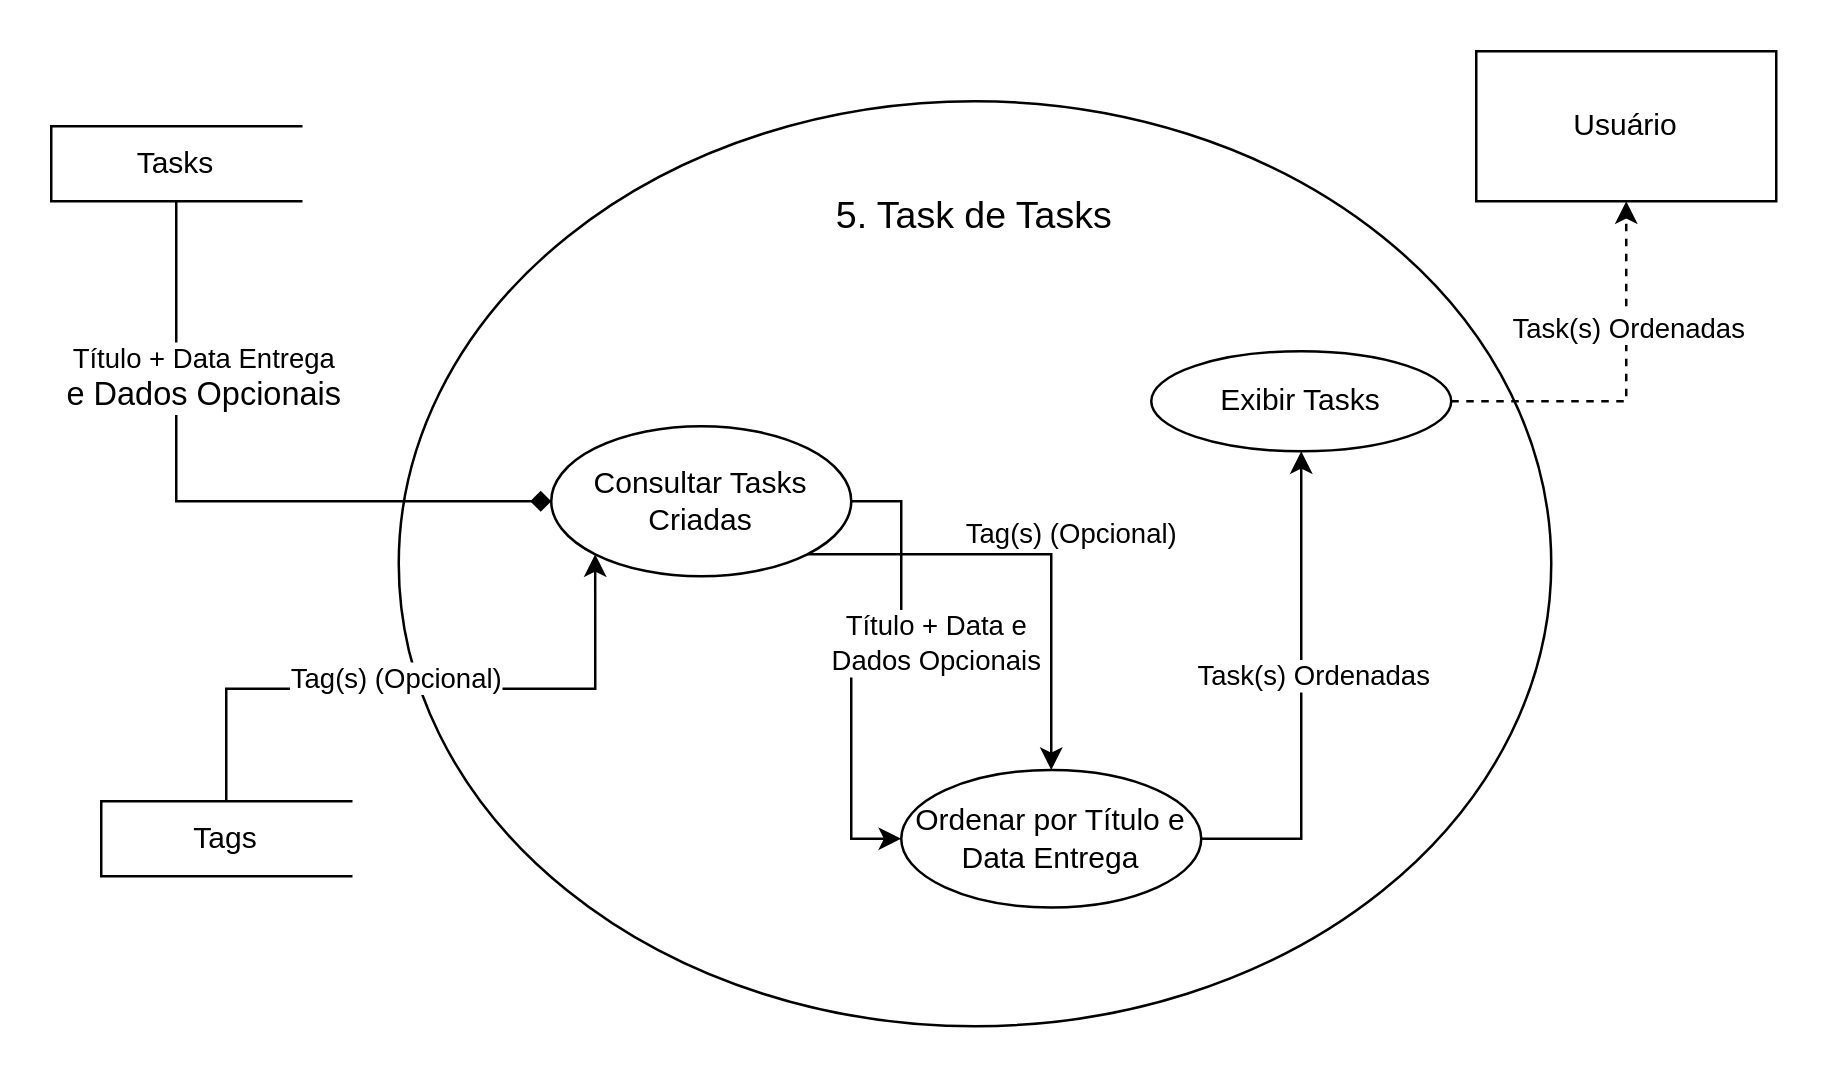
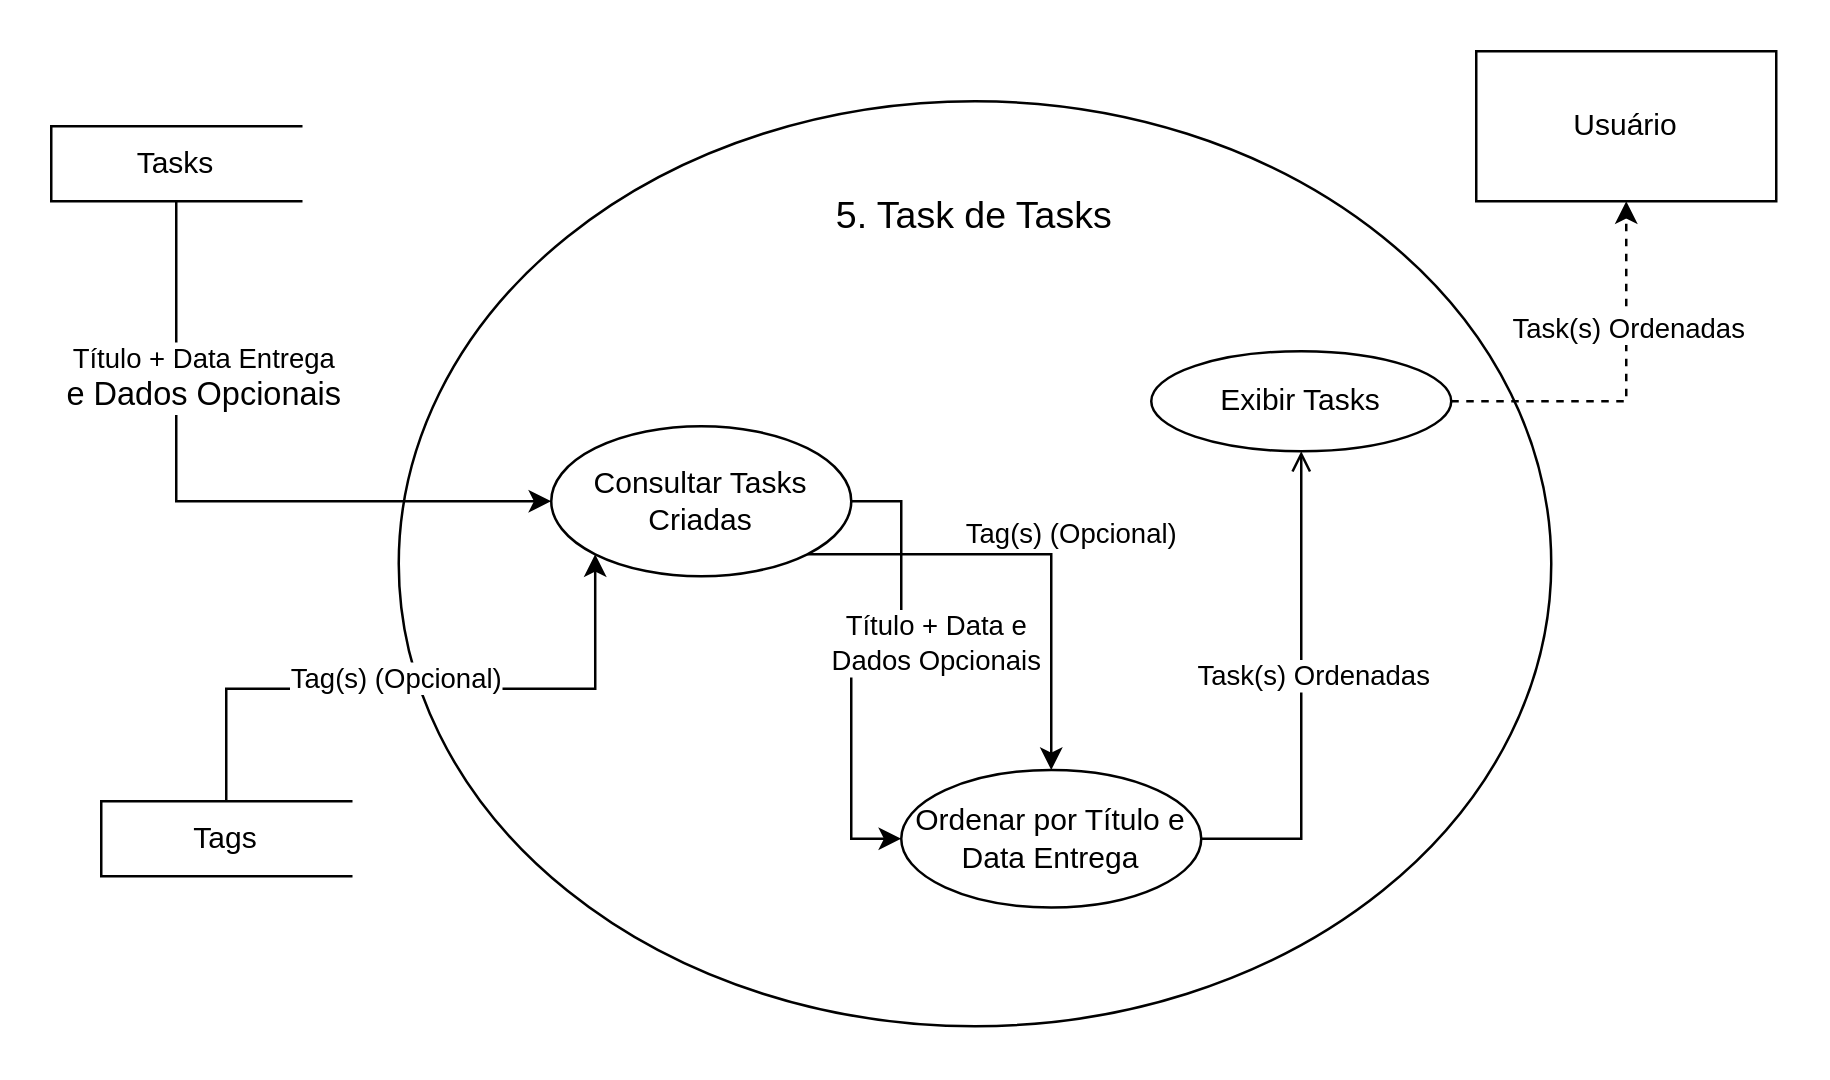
(1301, 469) -> (1301, 465)
(531, 501) -> (532, 501)
